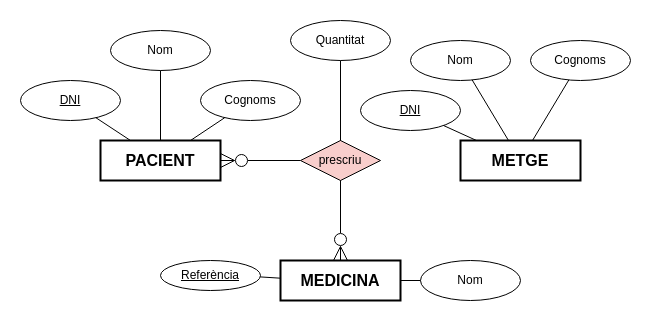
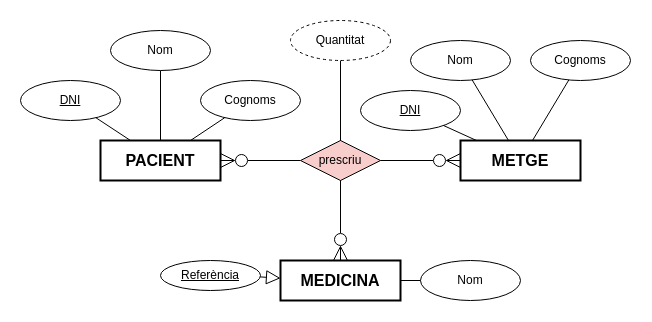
(341, 41) -> (341, 41)
none -> (407, 161)
(271, 278) -> (265, 277)
